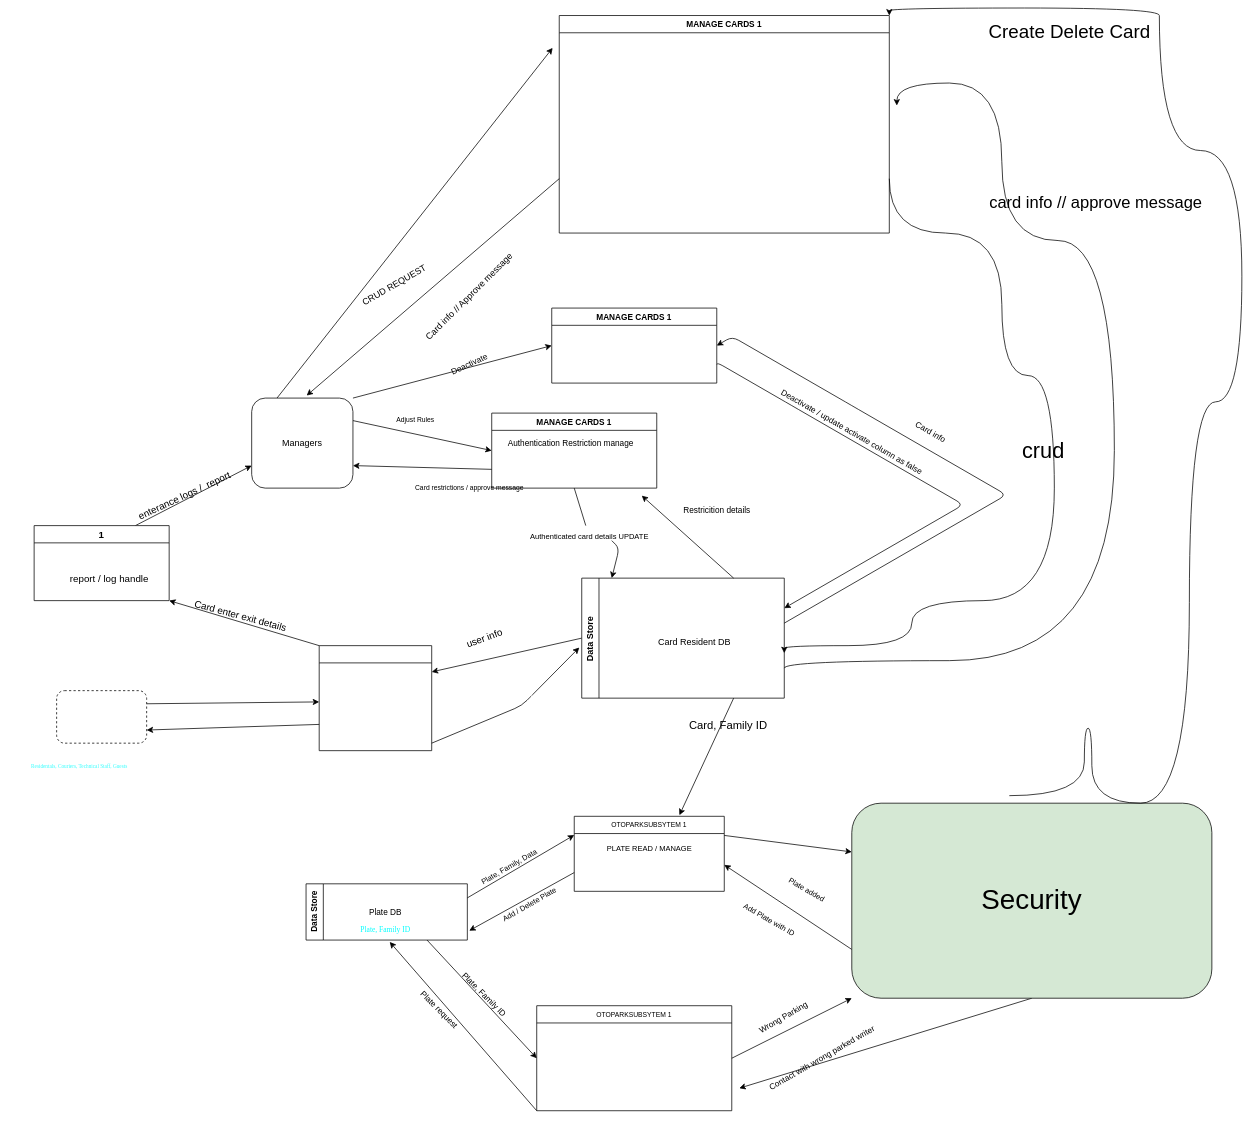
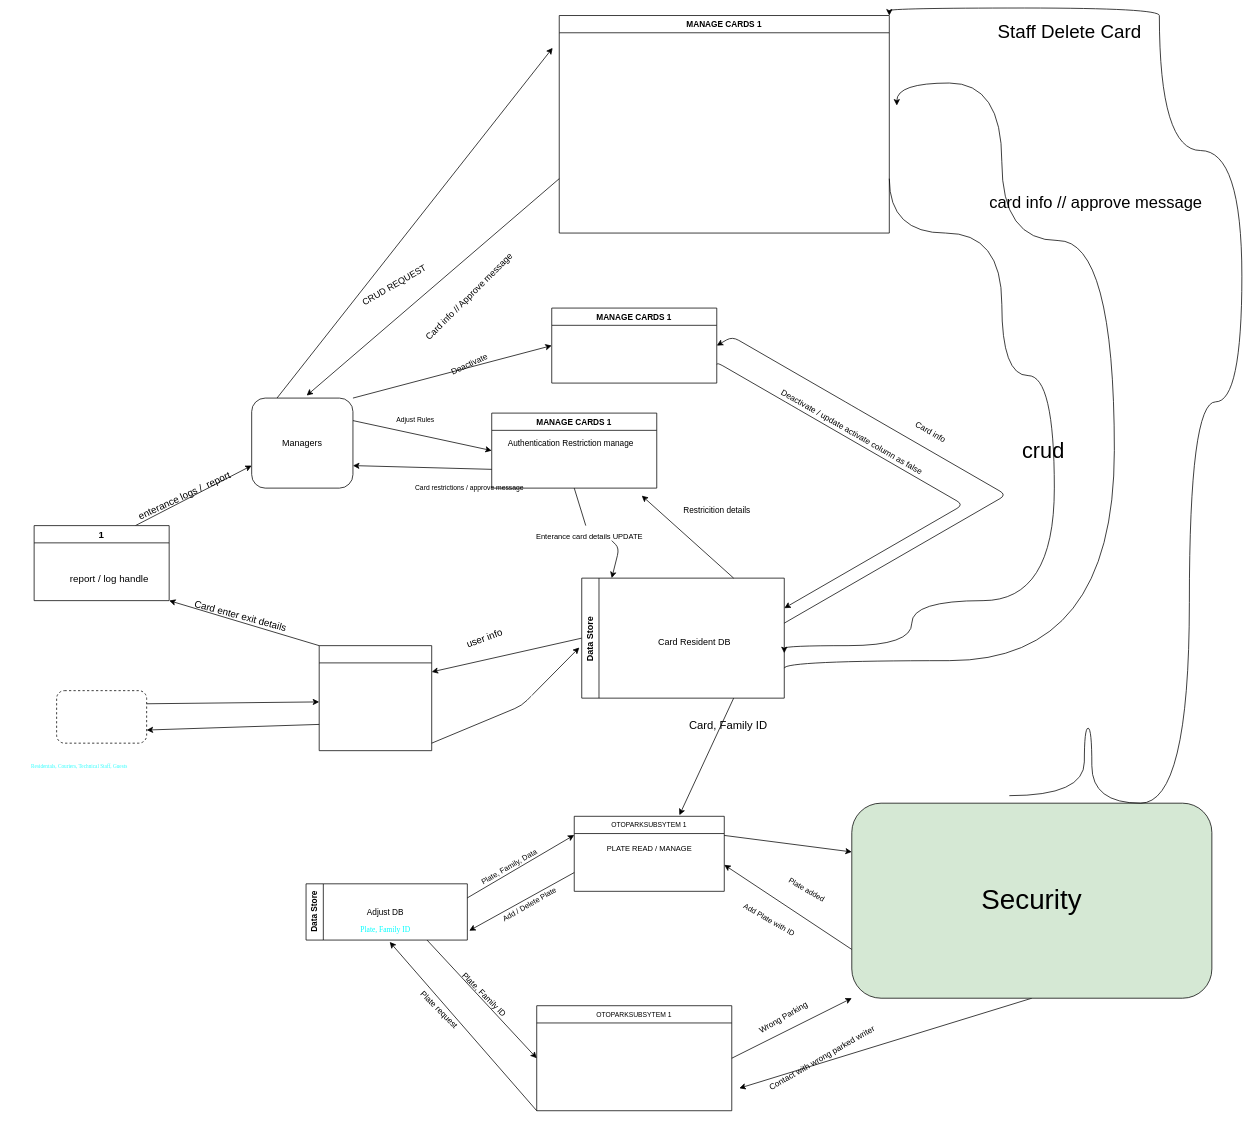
(1070, 30) -> (1070, 30)
(590, 537) -> (590, 537)
(386, 912) -> (386, 912)
